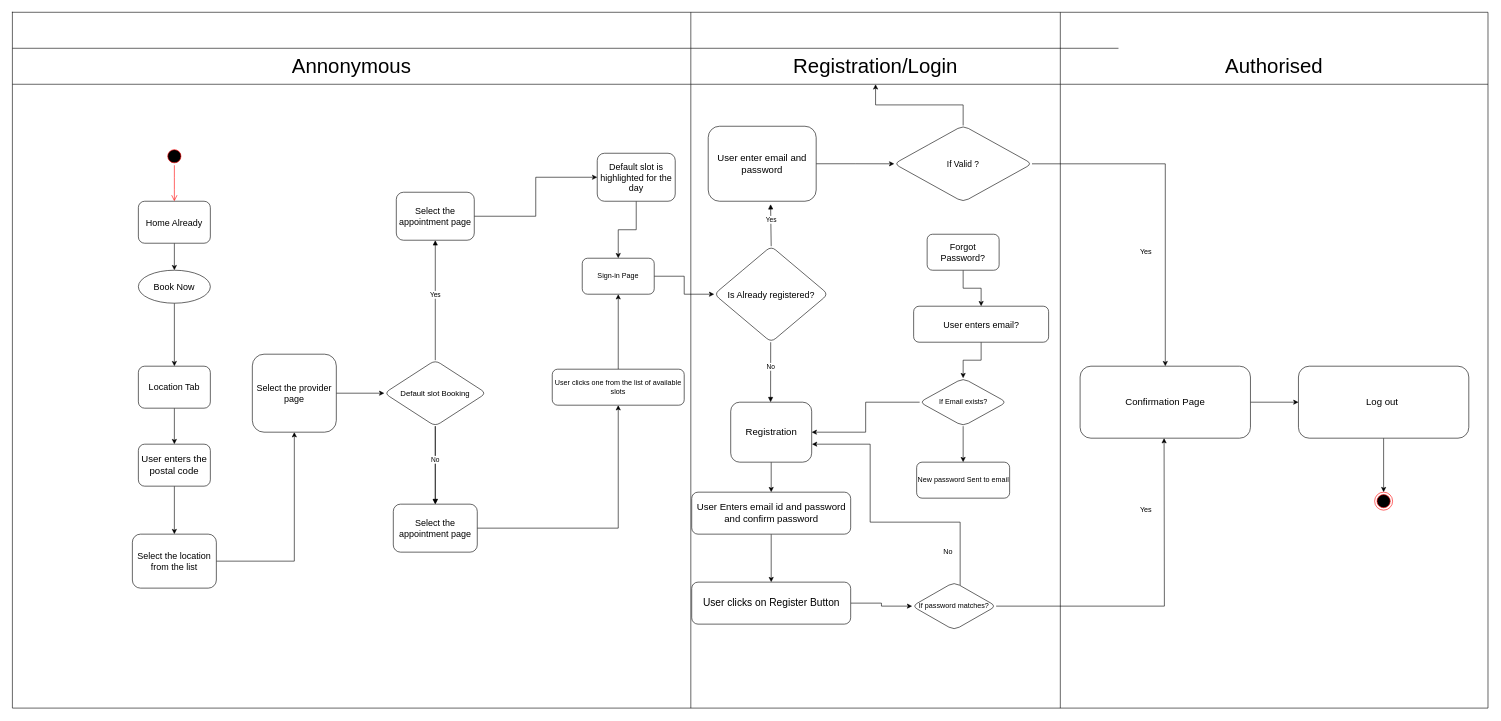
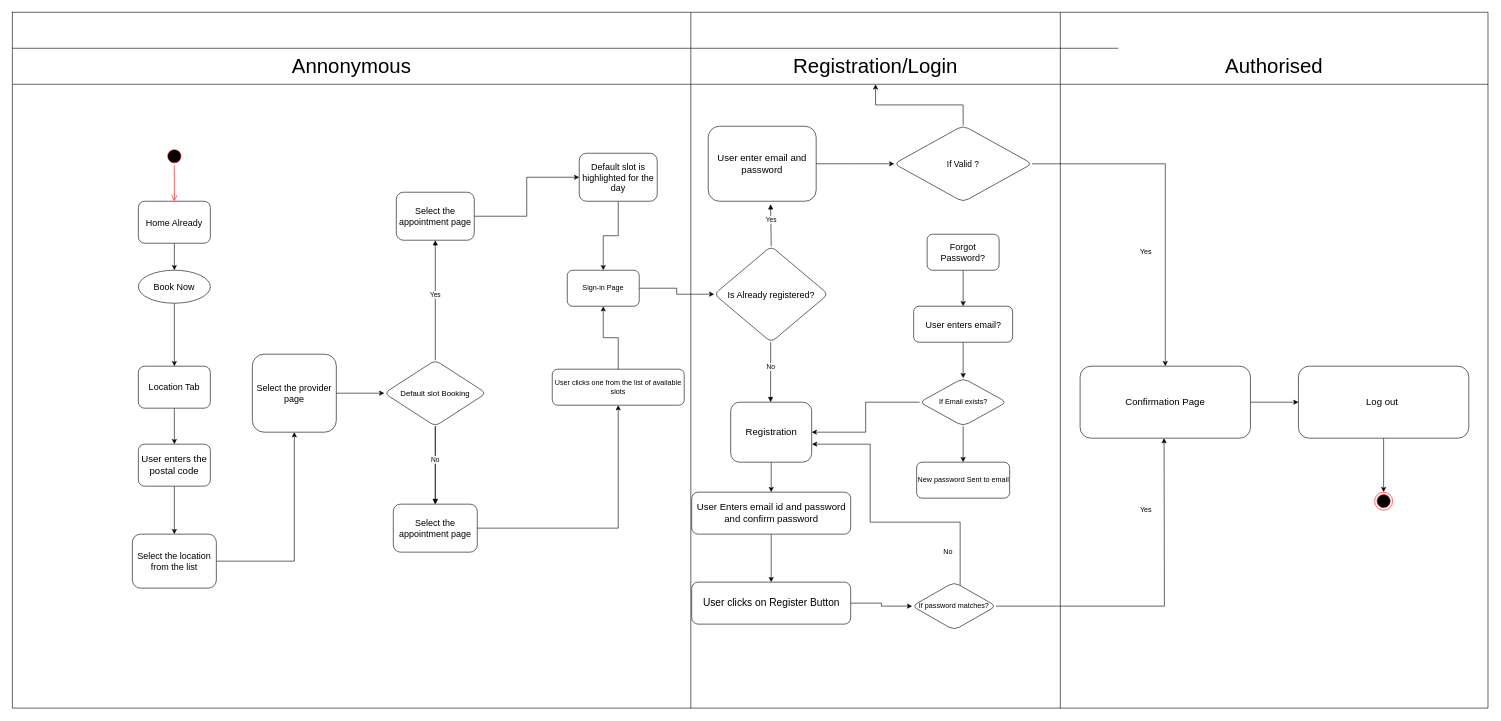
(636, 177) -> (618, 177)
(618, 276) -> (603, 288)
(981, 324) -> (963, 324)
